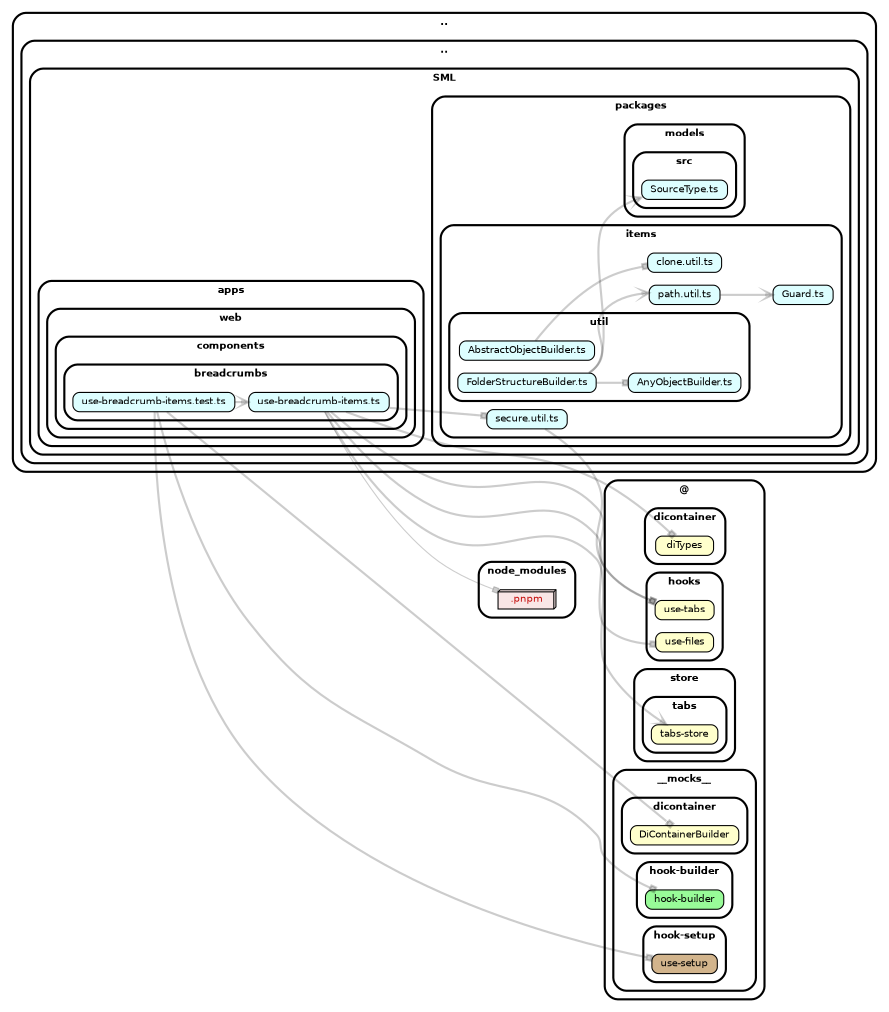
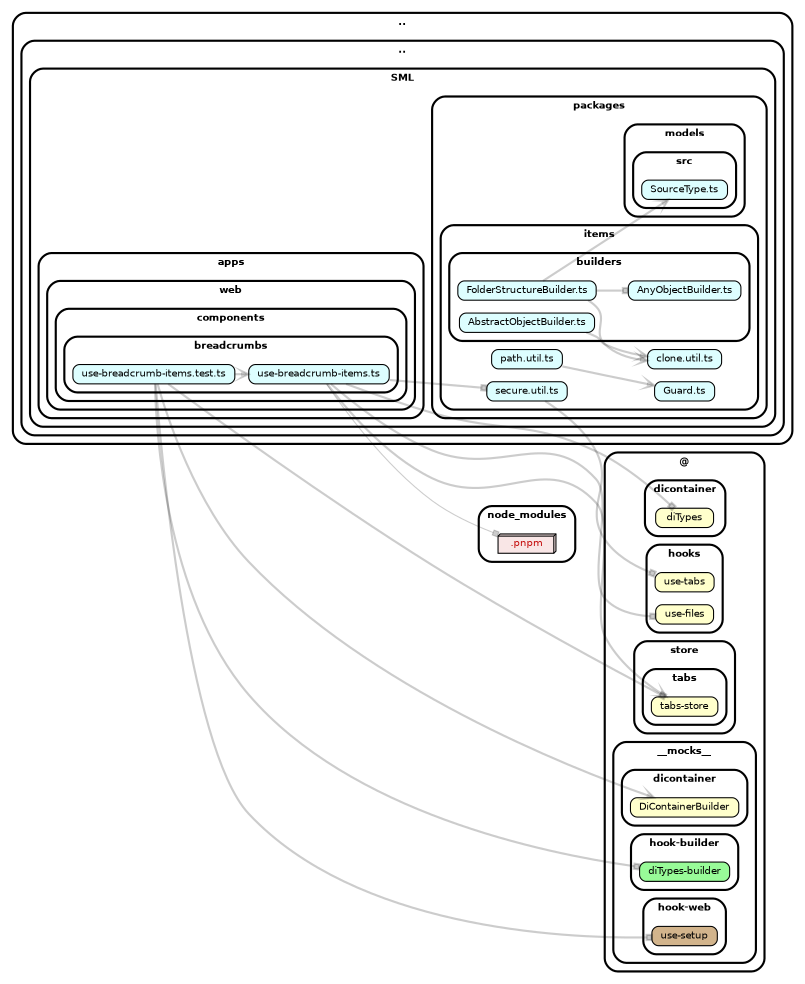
(582, 294) -> (612, 347)
(609, 306) -> (600, 329)
(599, 323) -> (599, 263)
(516, 484) -> none
none -> (407, 549)
(417, 617) -> (350, 647)
(685, 900) -> (685, 872)
(685, 936) -> (685, 908)
